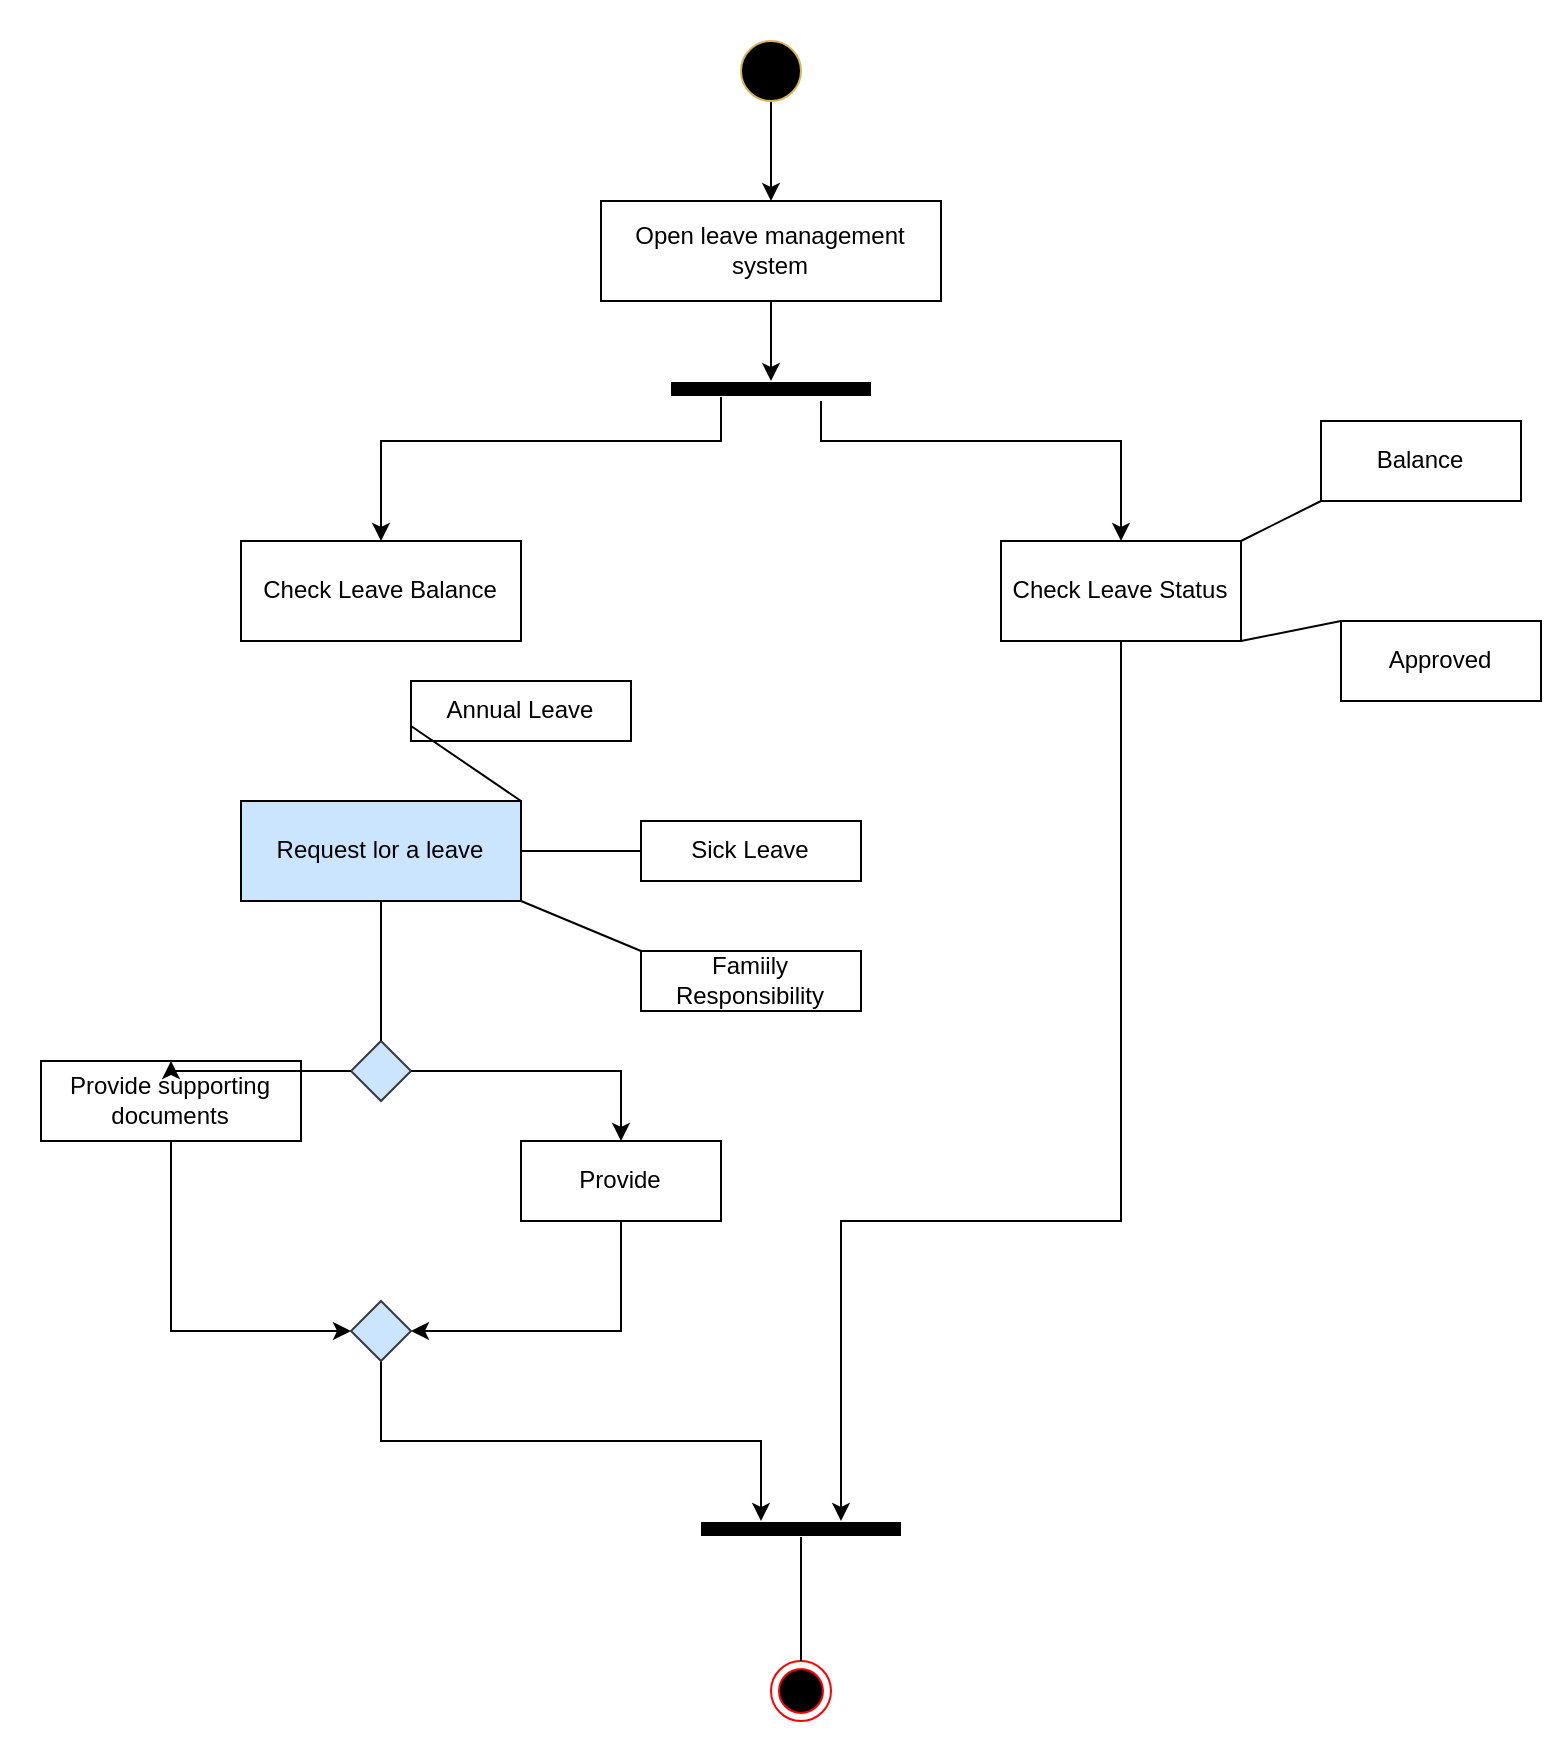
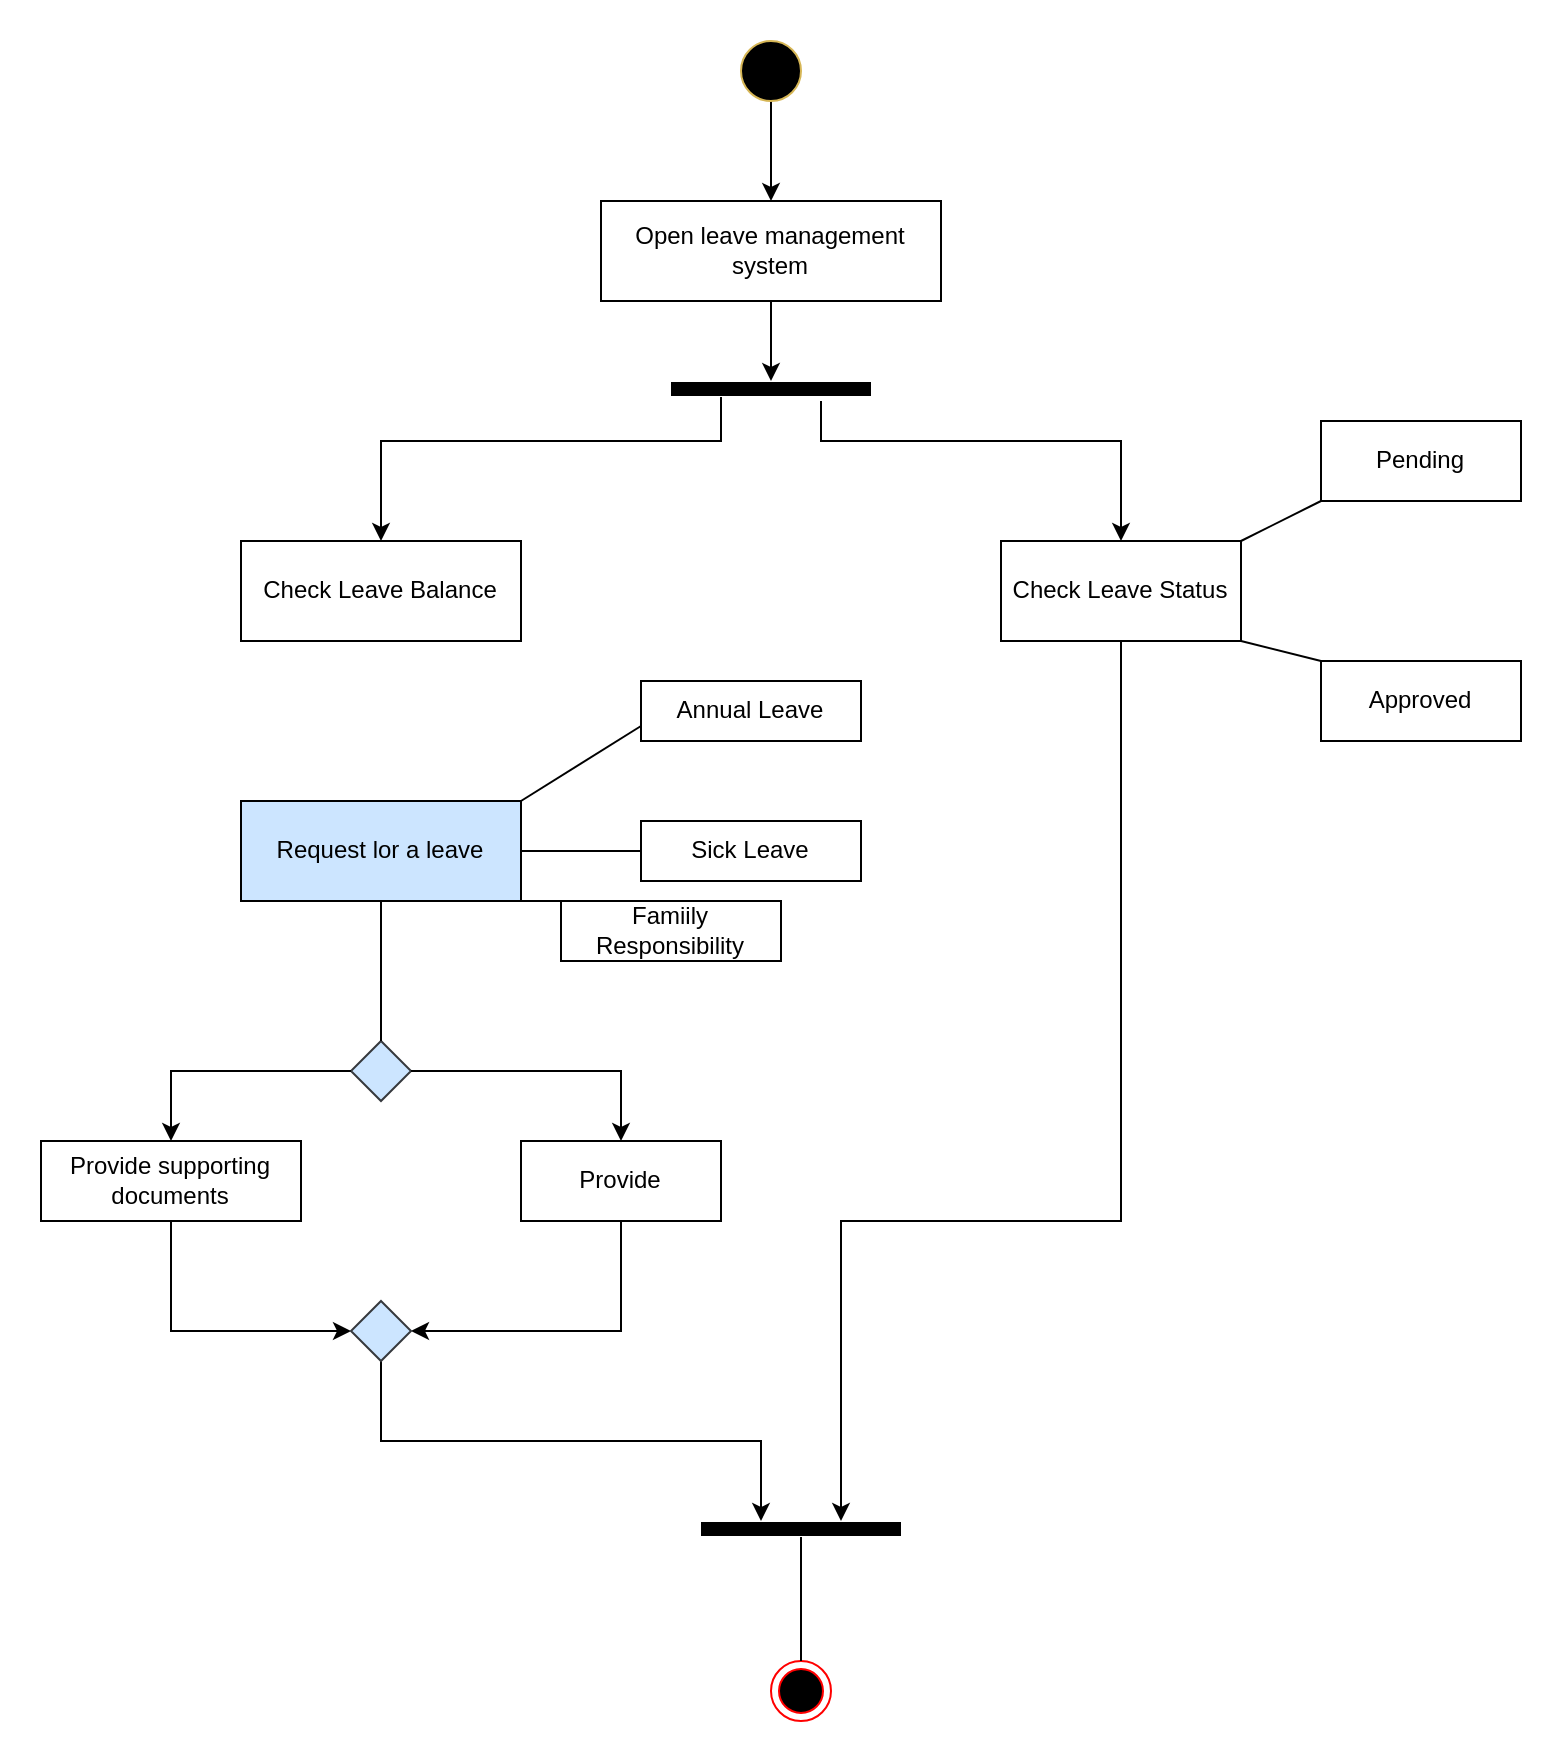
(1421, 461) -> (1421, 461)
(1441, 661) -> (1421, 701)
(521, 711) -> (751, 711)
(751, 981) -> (671, 931)
(171, 1101) -> (171, 1181)
